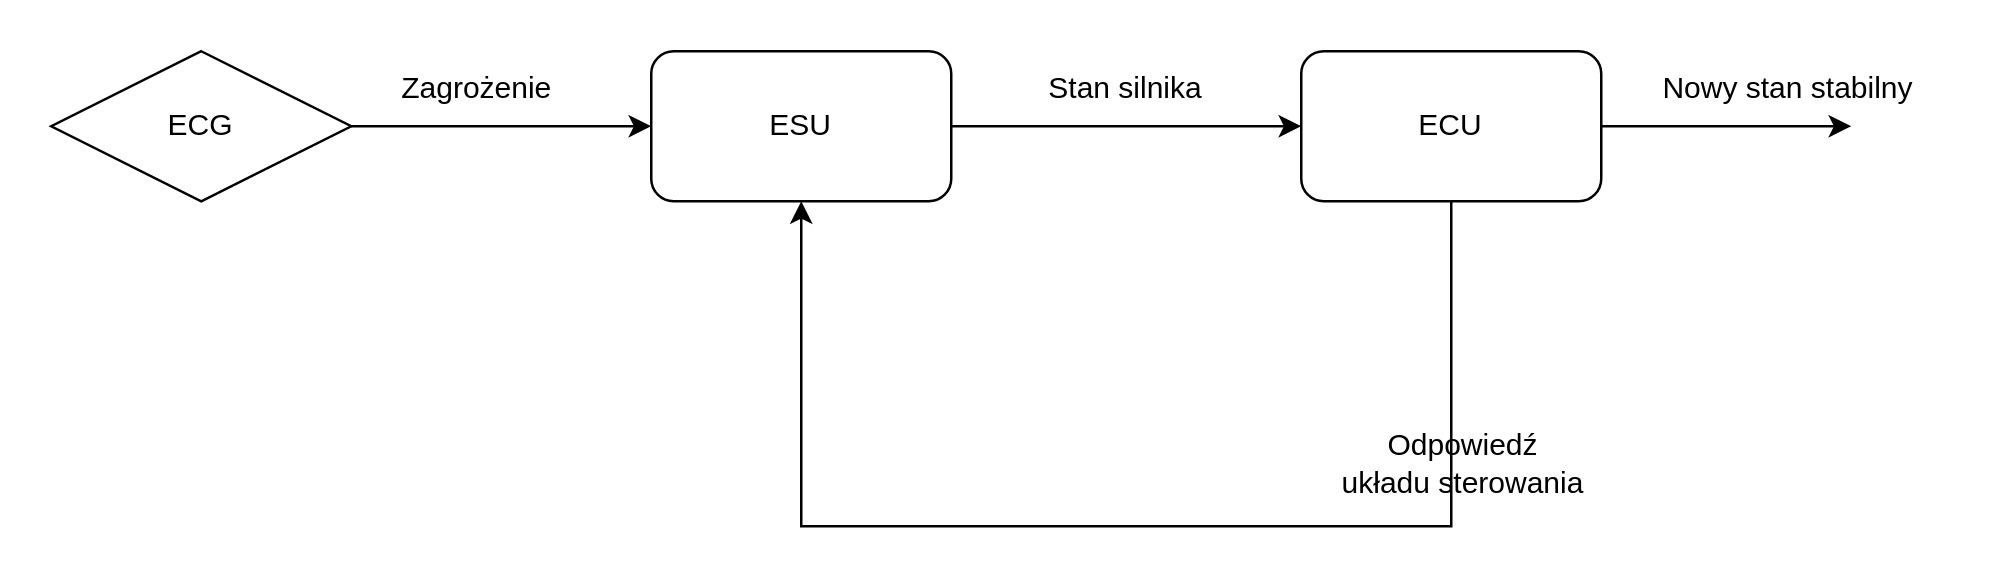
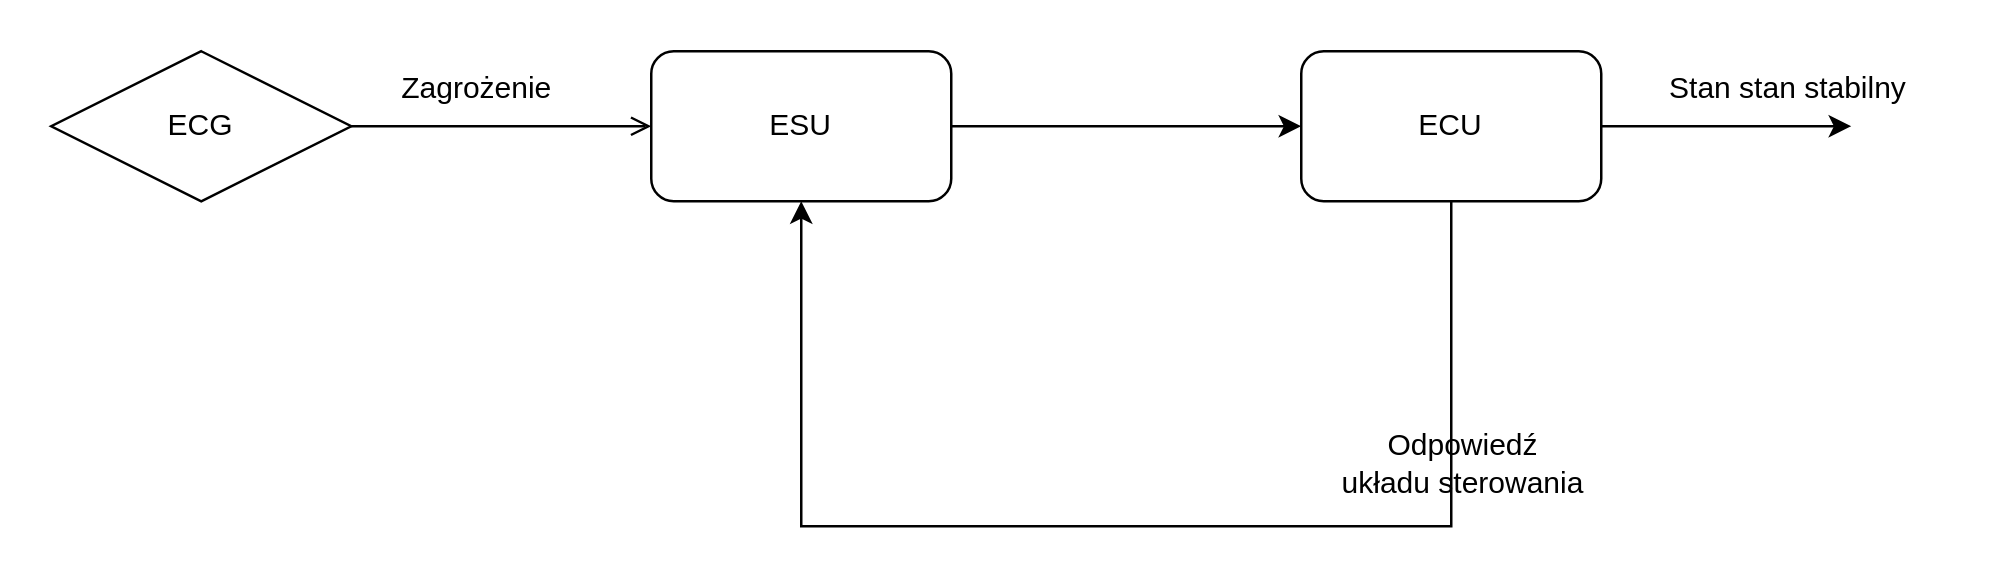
(1126, 89) -> none
(1789, 89) -> (1789, 89)
(633, 126) -> (637, 126)
